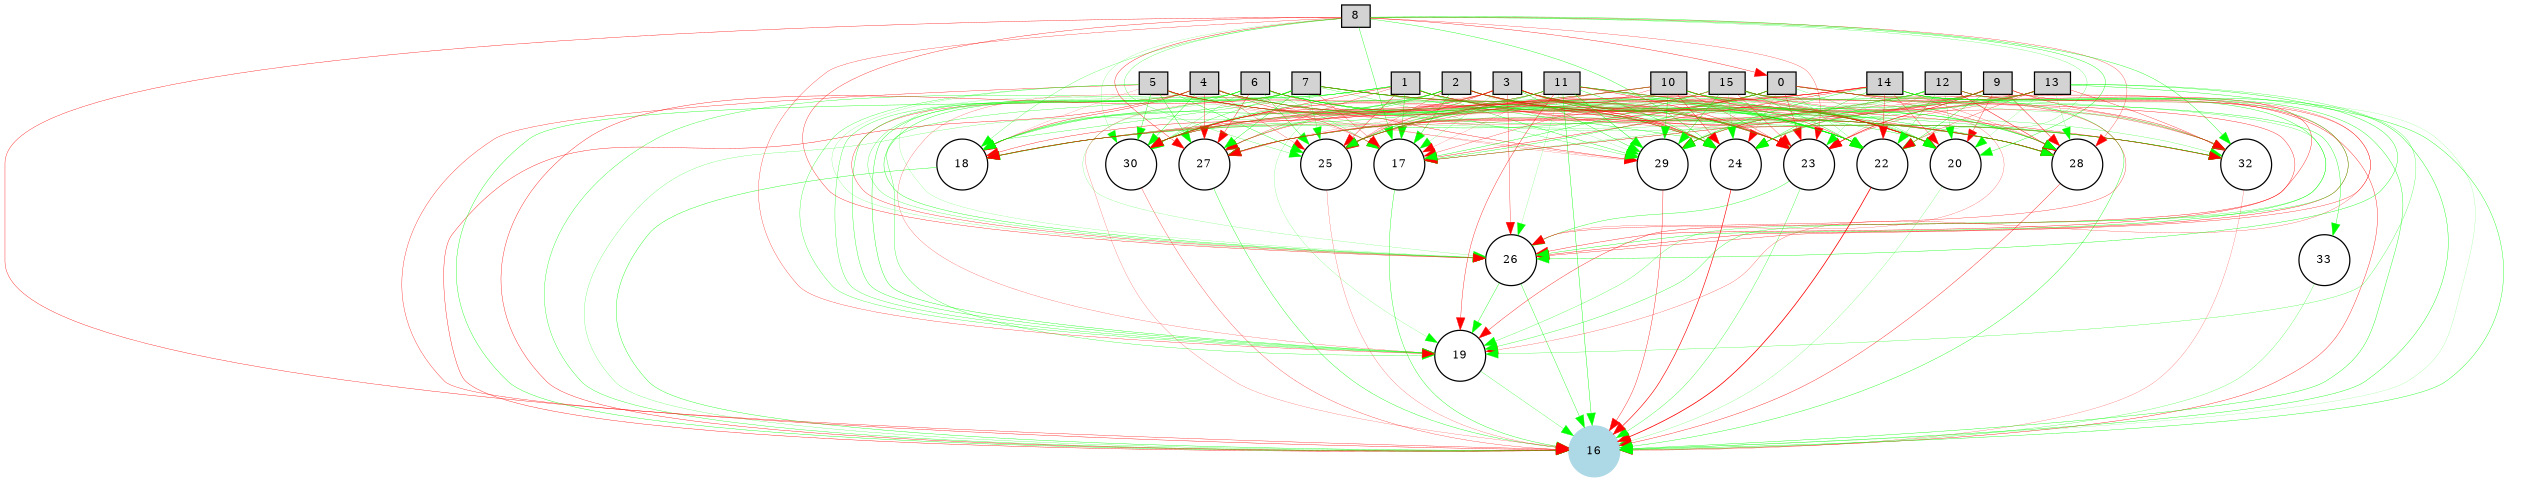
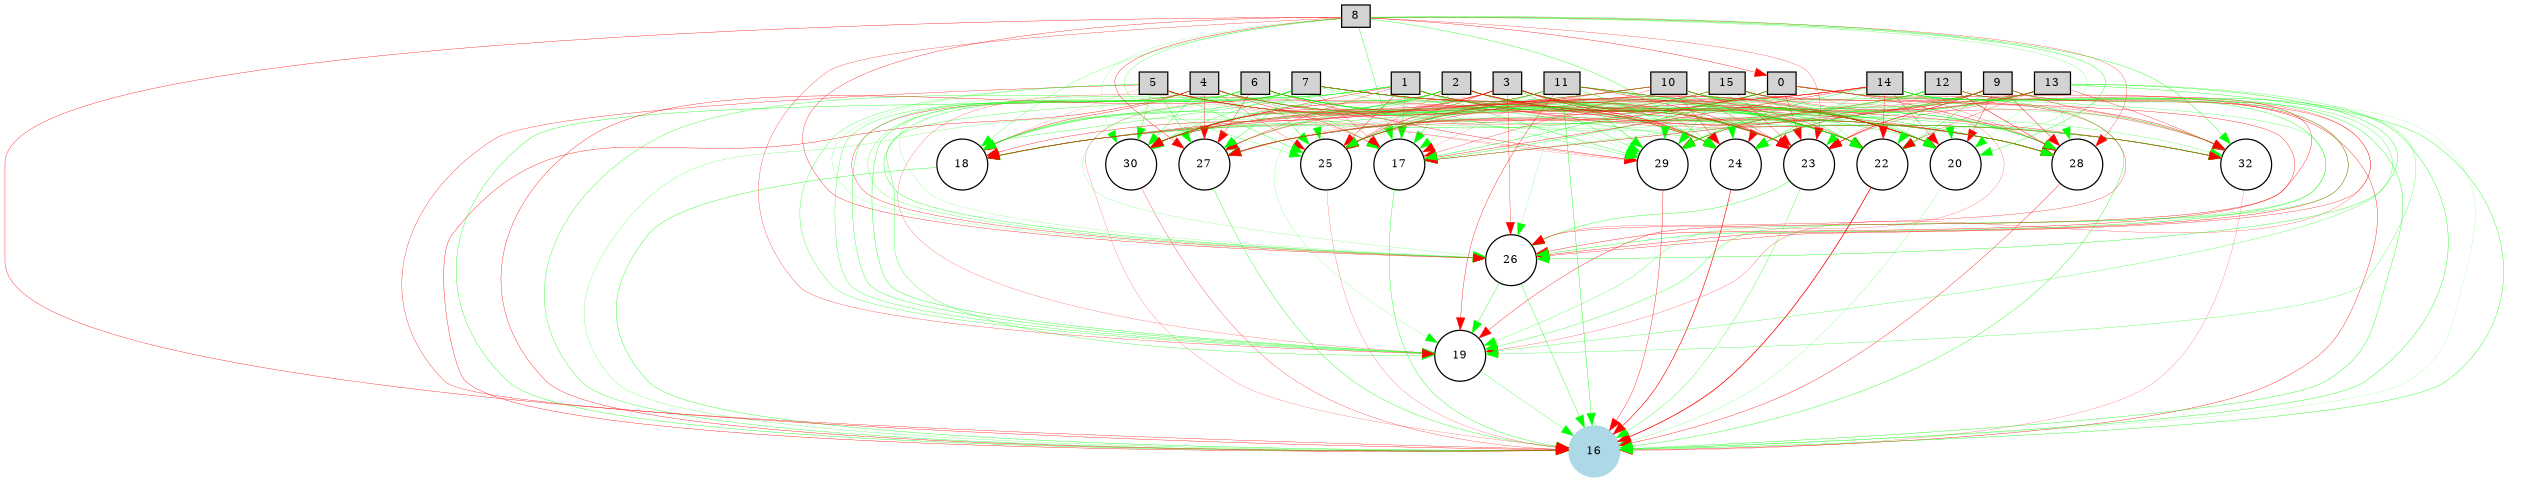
(1589, 100) -> (1589, 100)
none -> (2160, 259)
(2324, 260) -> none
